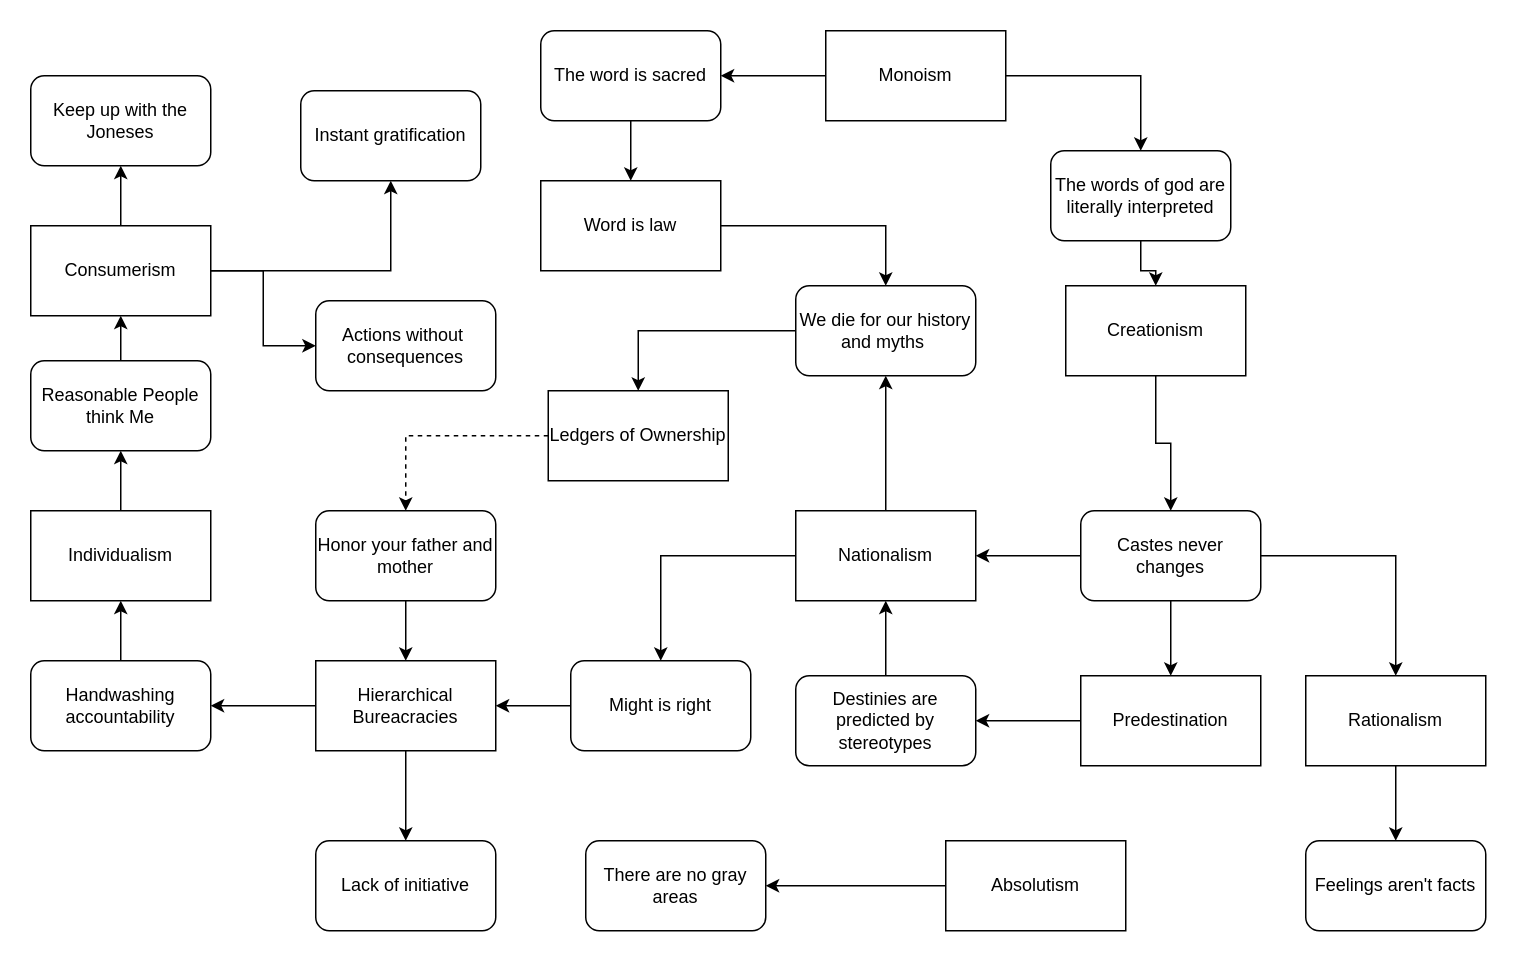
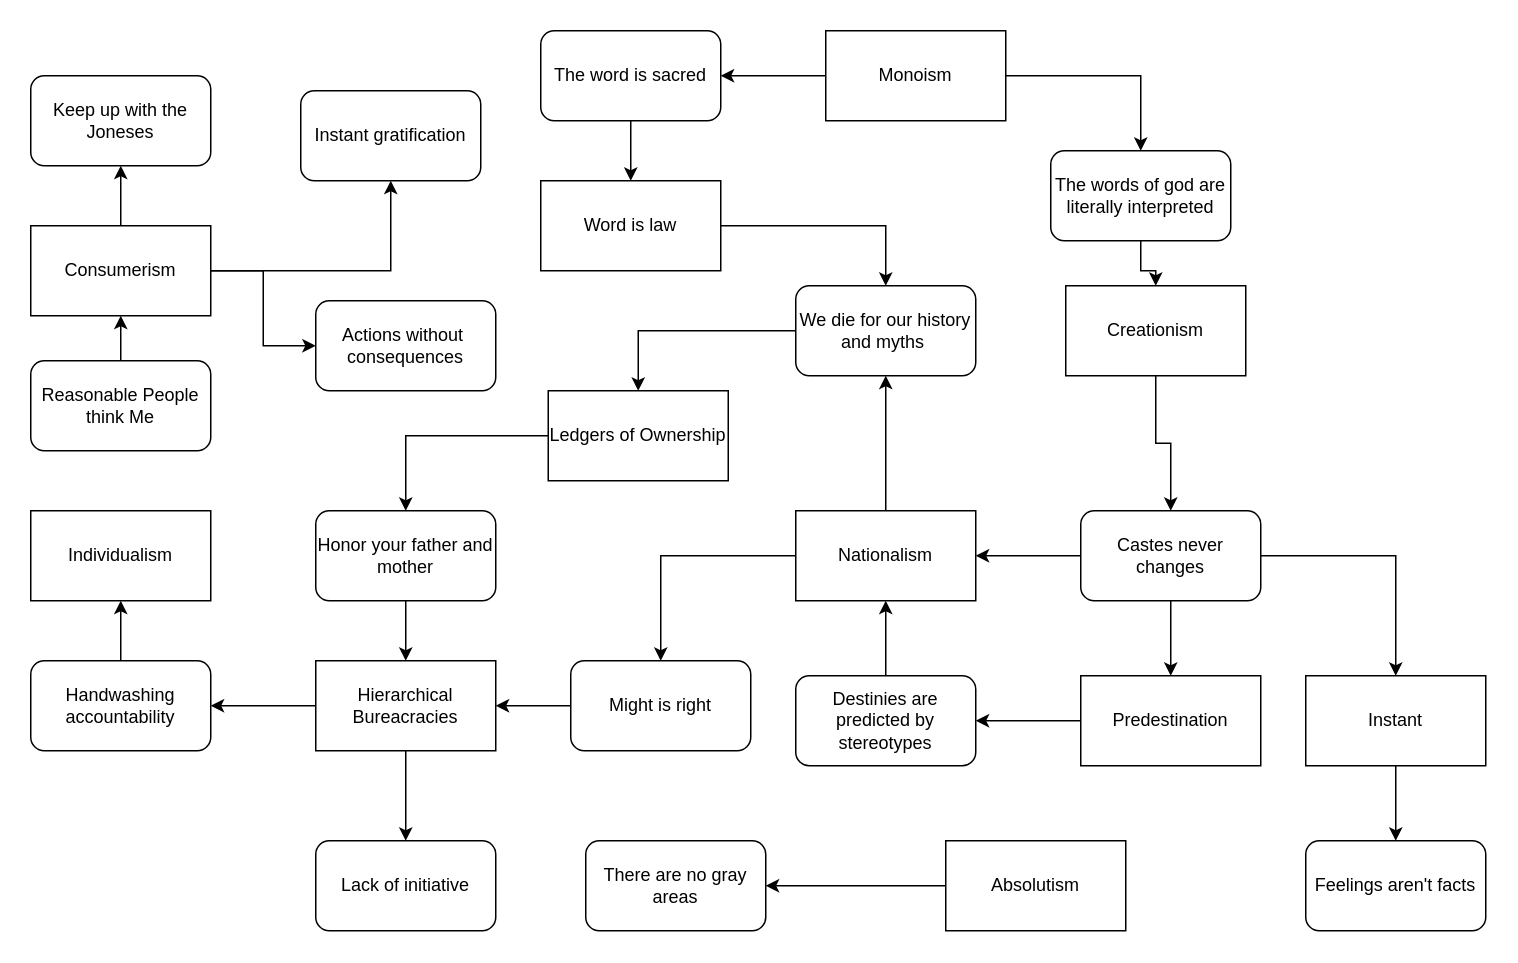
(443, 436) -> (443, 436)
(121, 486) -> none
(1396, 721) -> (1396, 721)
